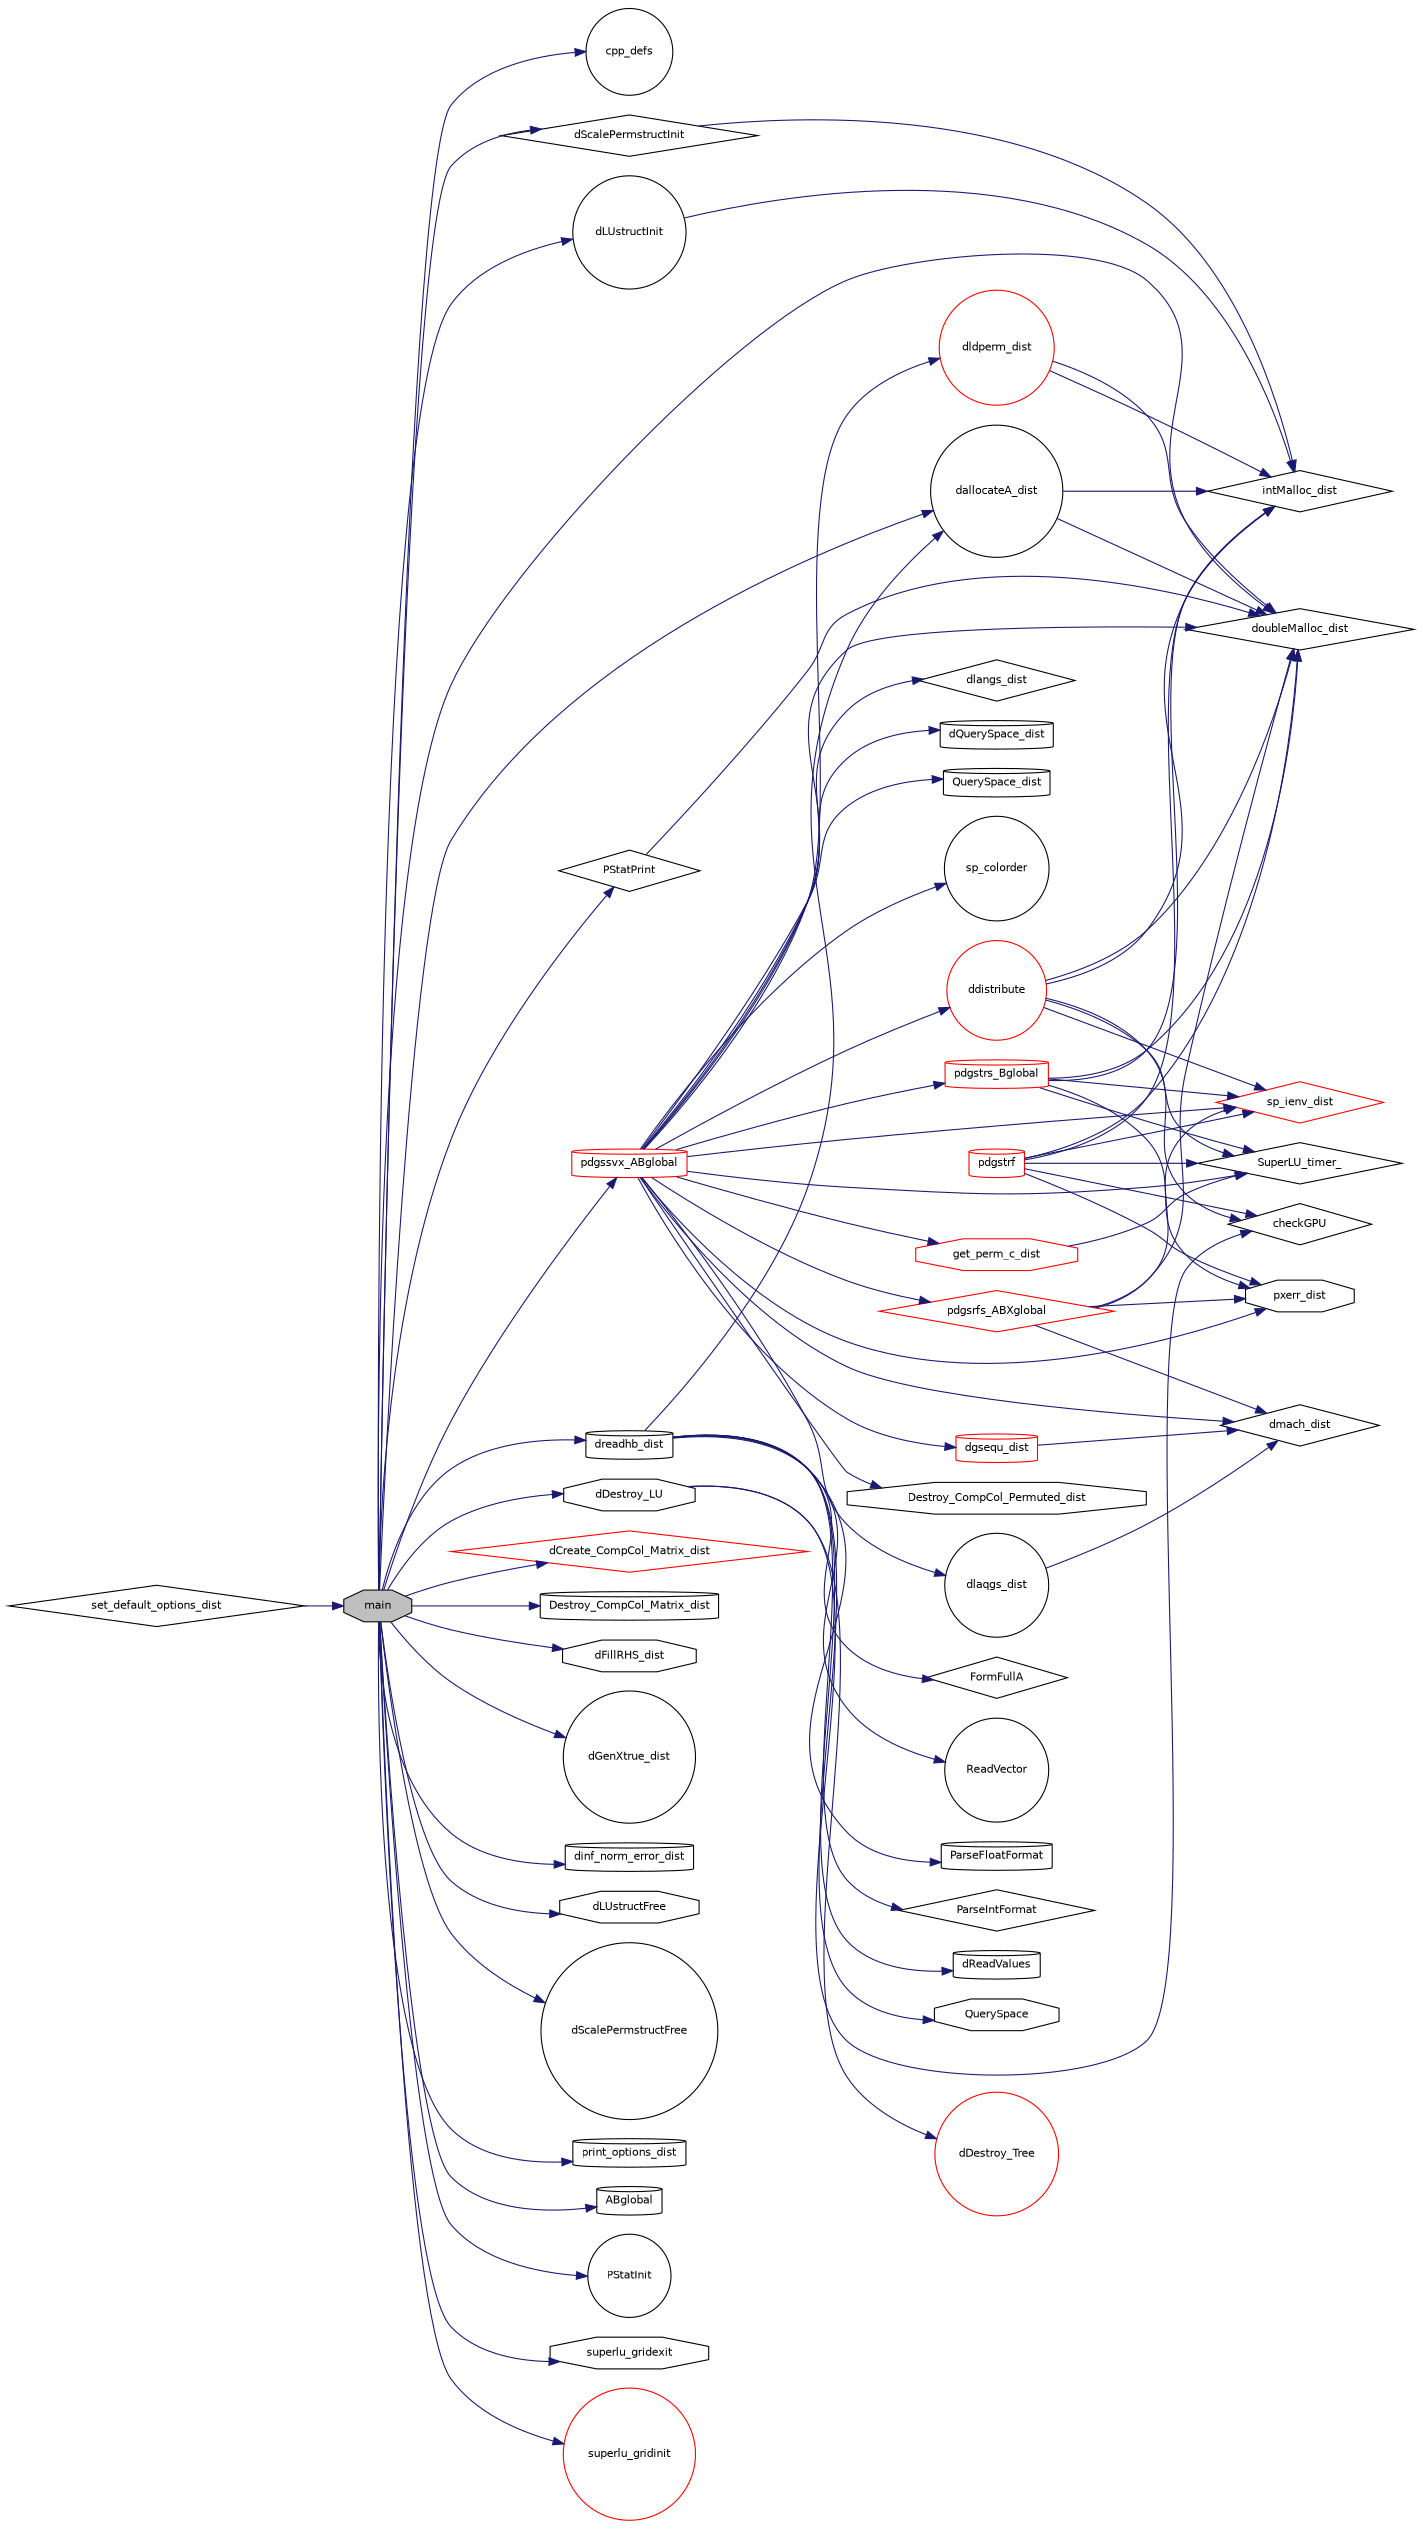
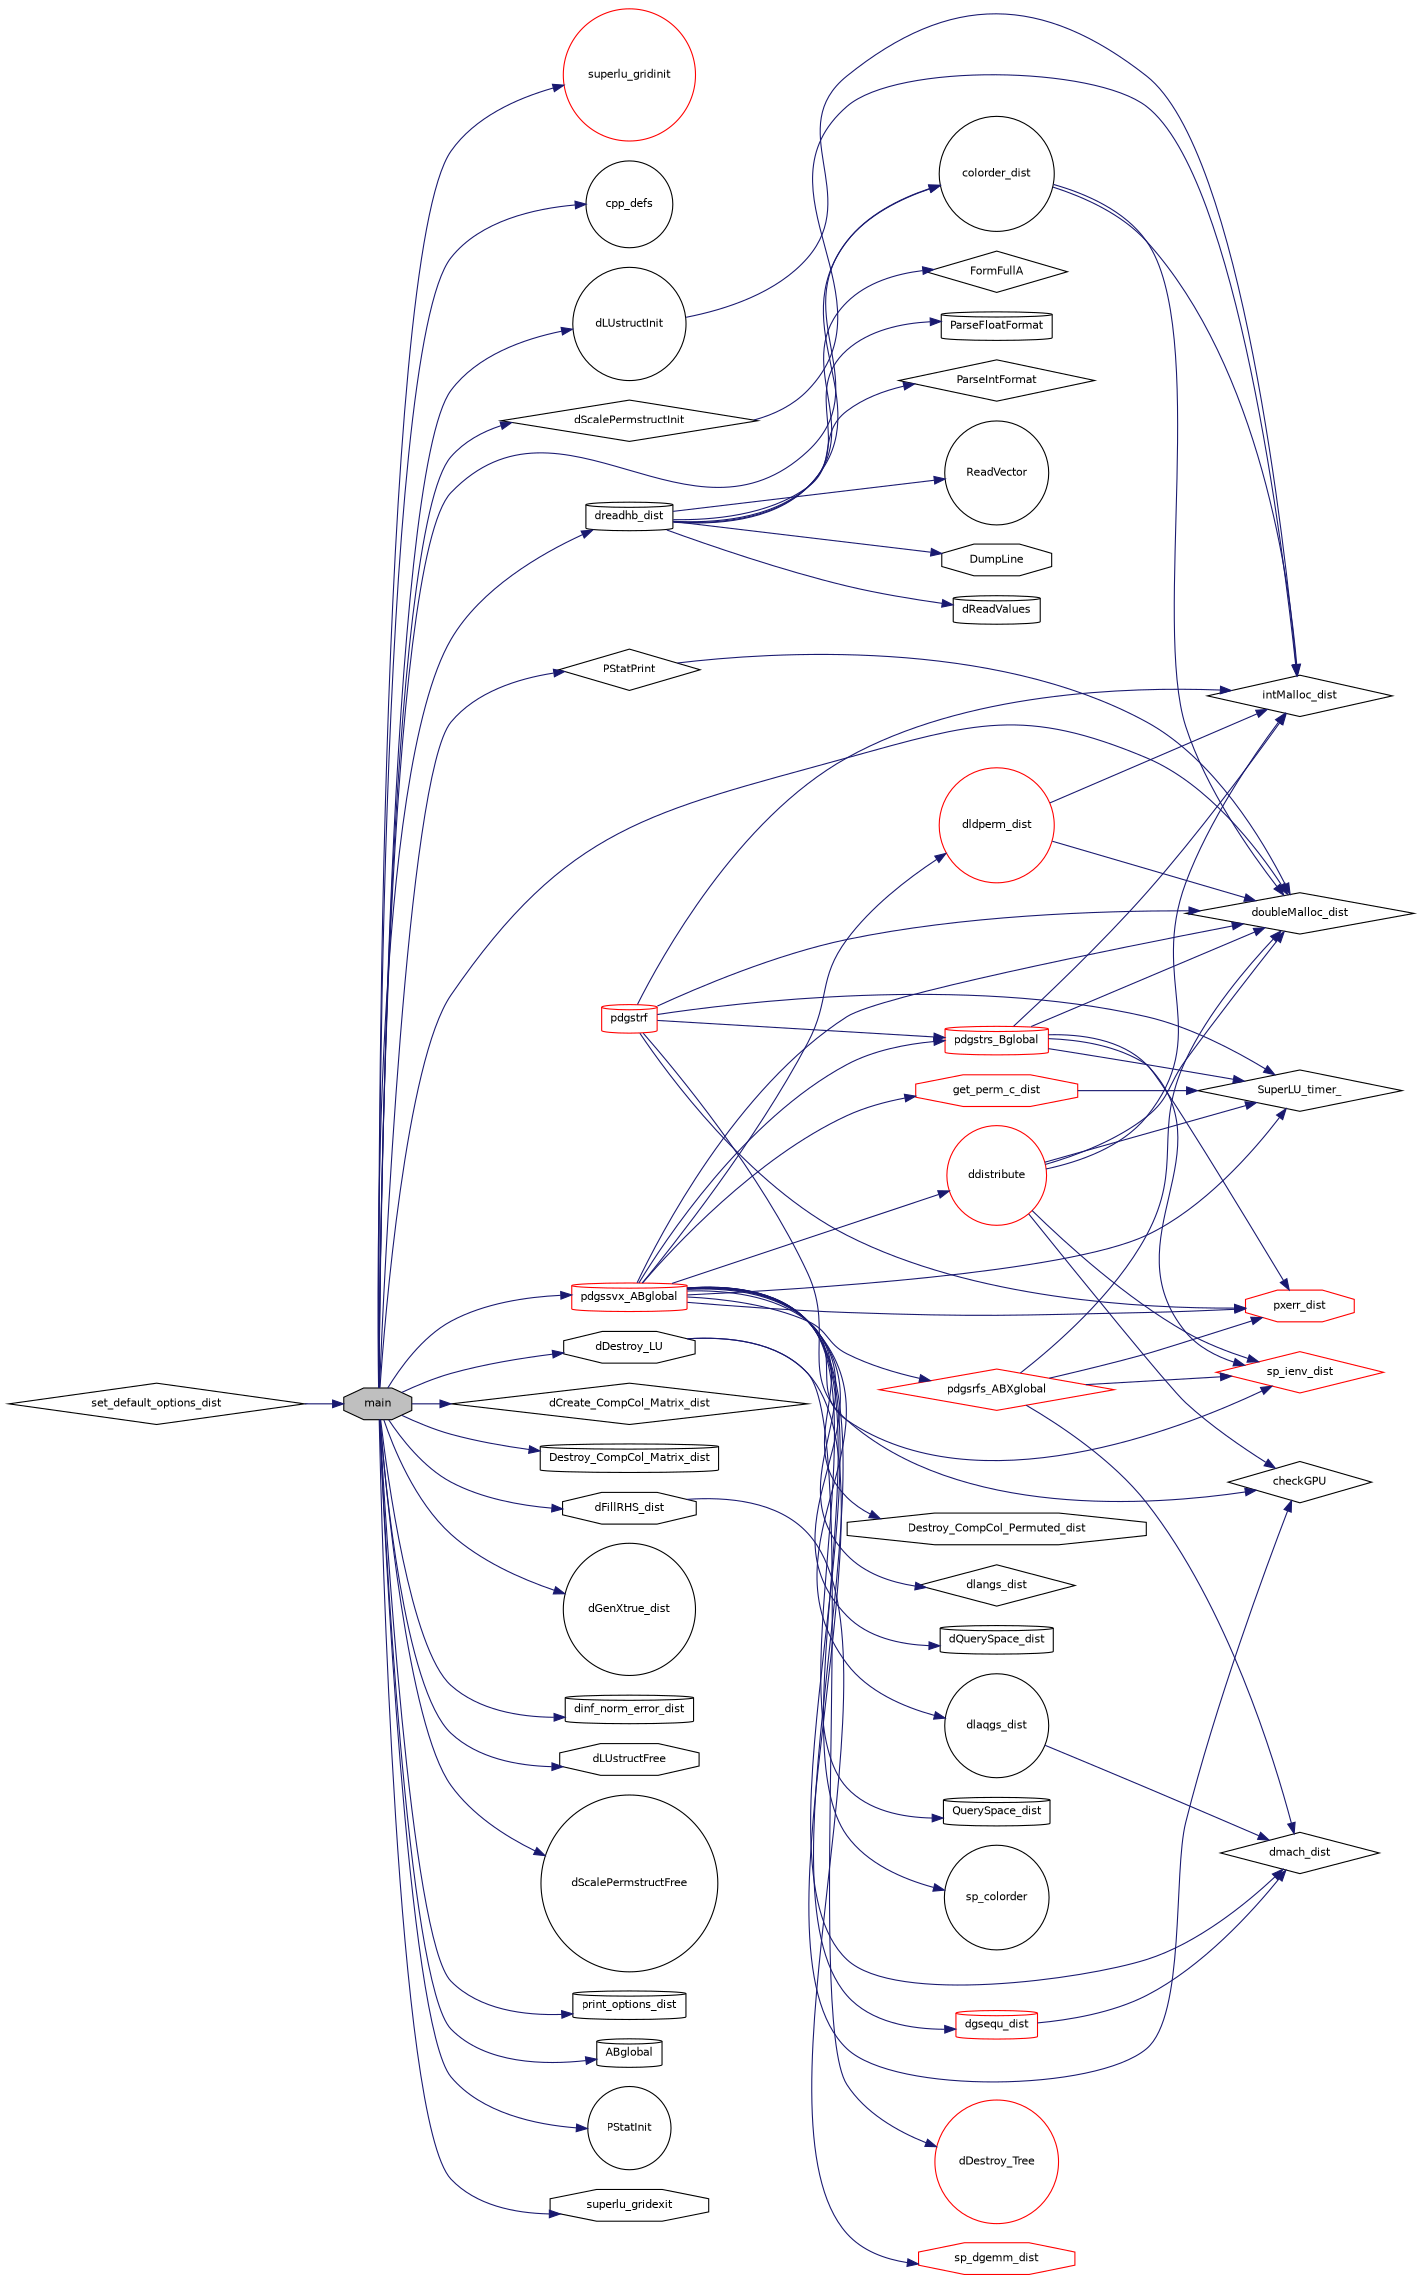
(997, 491) -> (997, 174)
(1134, 1136) -> (796, 1029)
(1300, 1296) -> (1300, 1306)
(629, 1552) -> (629, 1404)
(997, 2015) -> (997, 560)
none -> (997, 2259)
